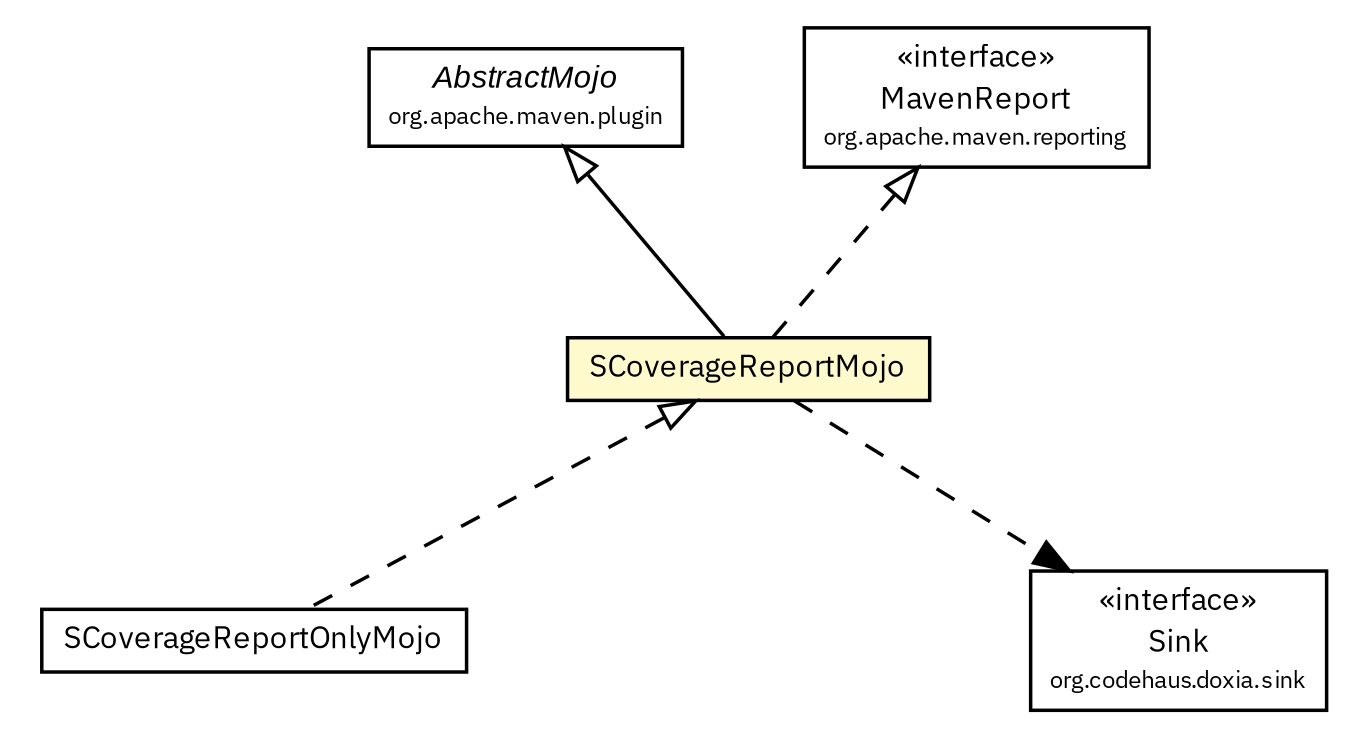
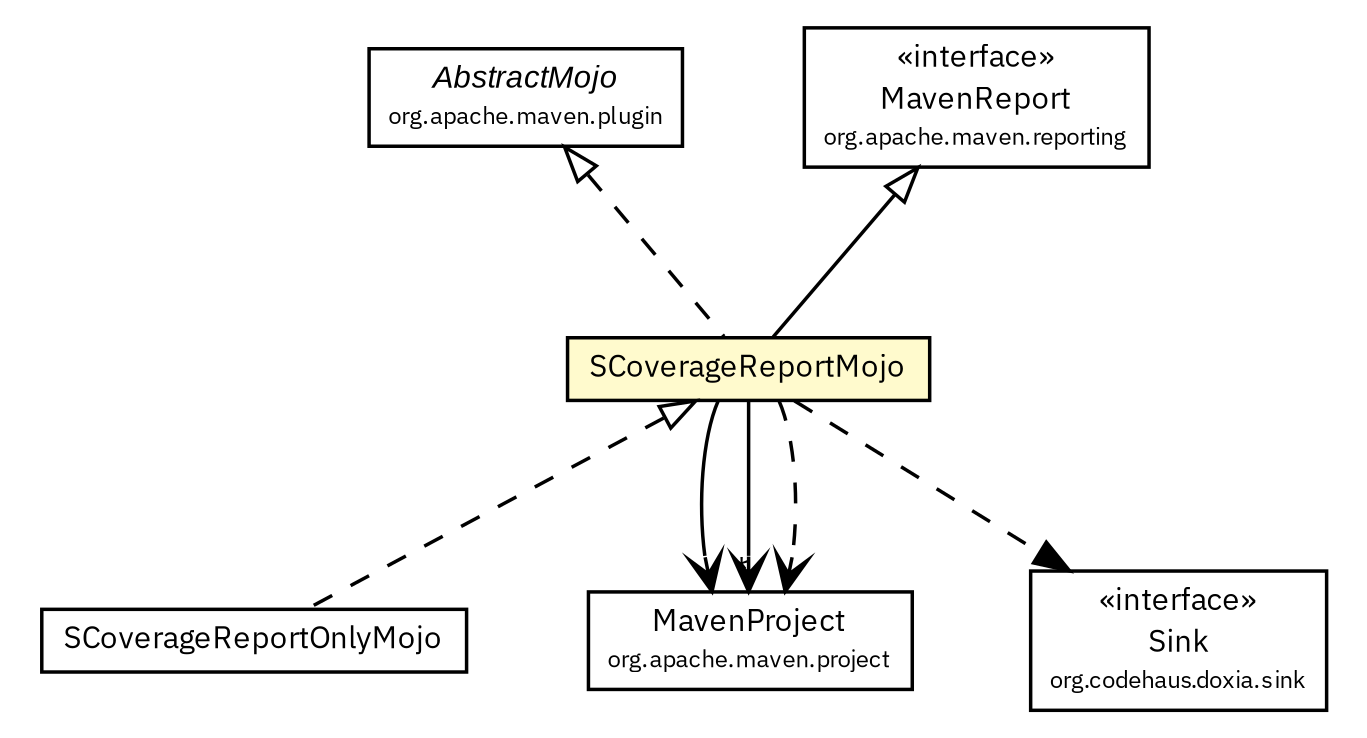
(656, 256) -> (656, 256)
(834, 266) -> (834, 266)
none -> (749, 641)
